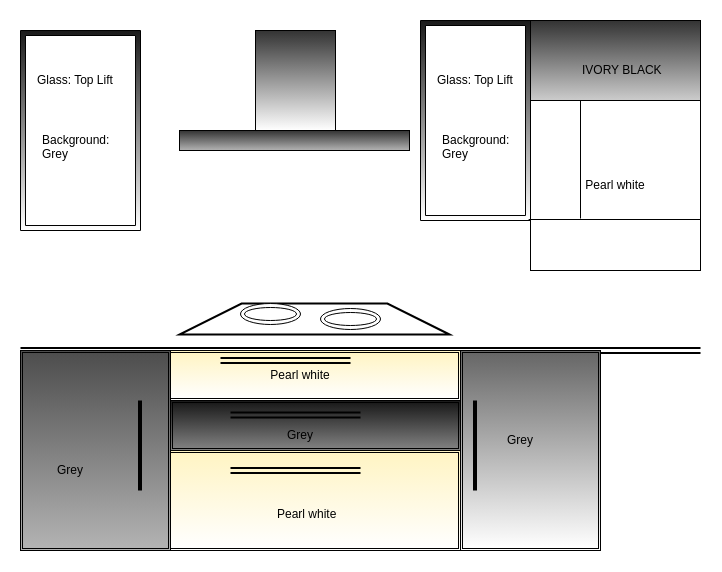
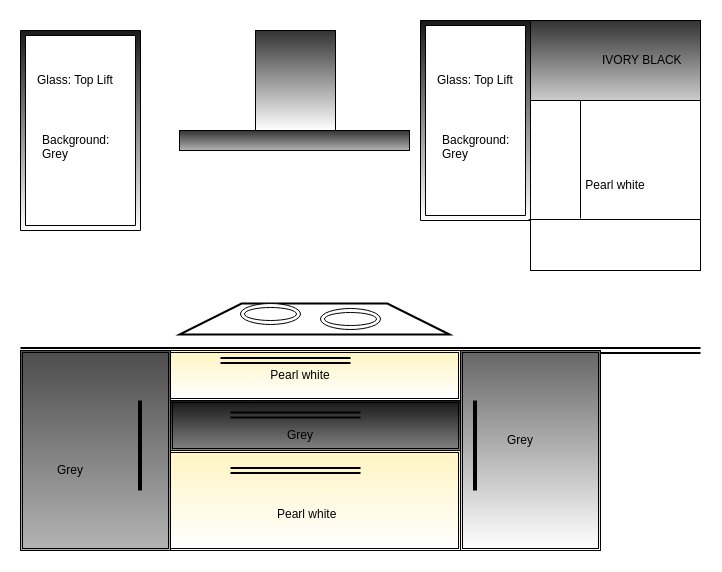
(626, 71) -> (646, 61)
